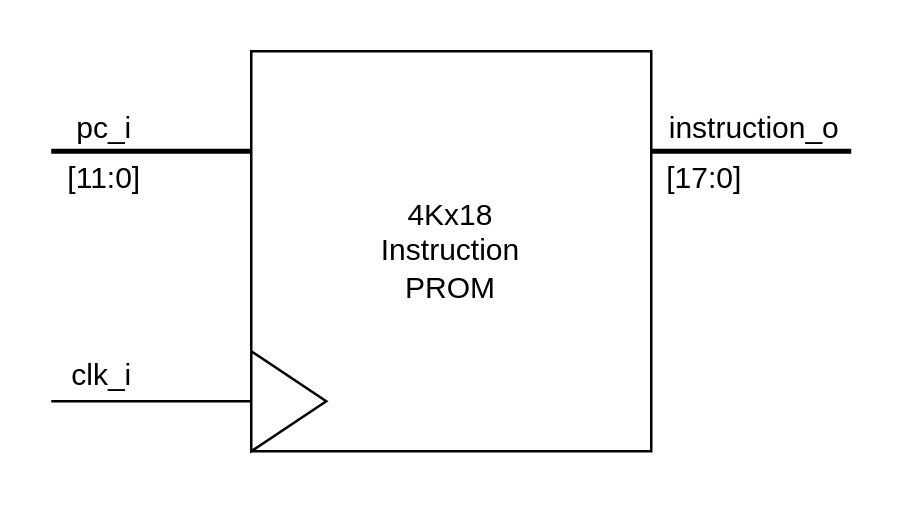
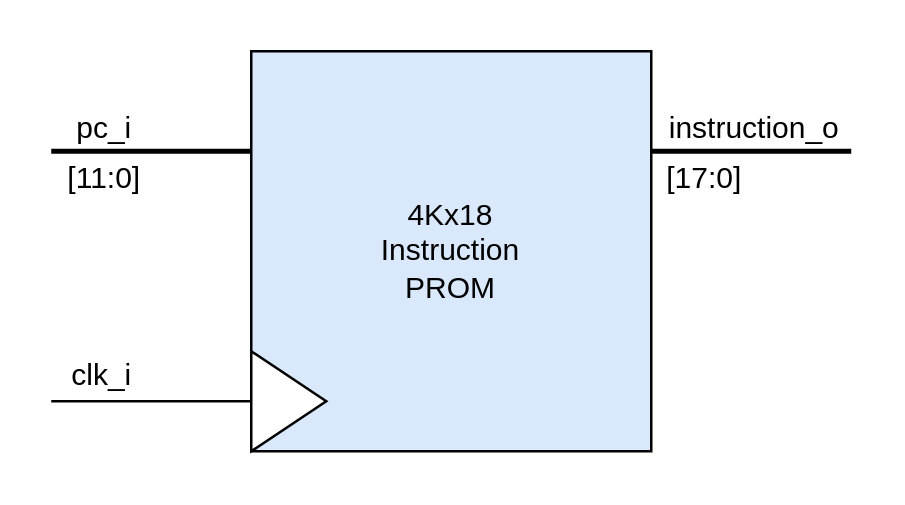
(451, 251) -> (451, 251)
